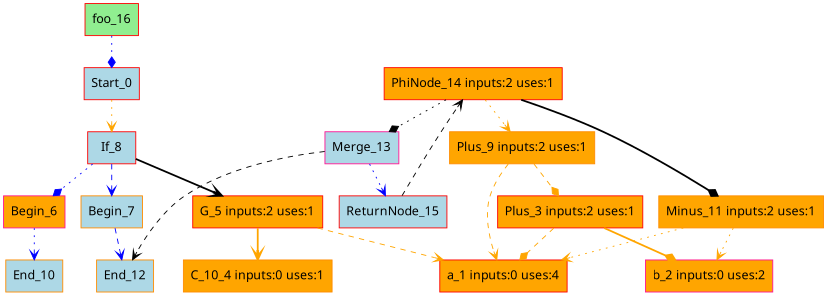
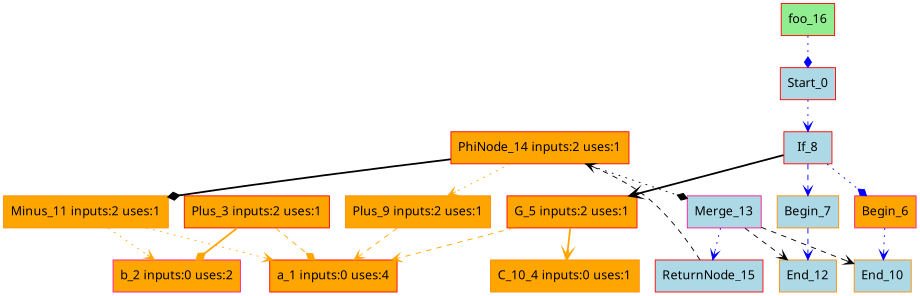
(112, 111) -> (808, 111)
(543, 176) -> none
none -> (801, 243)
